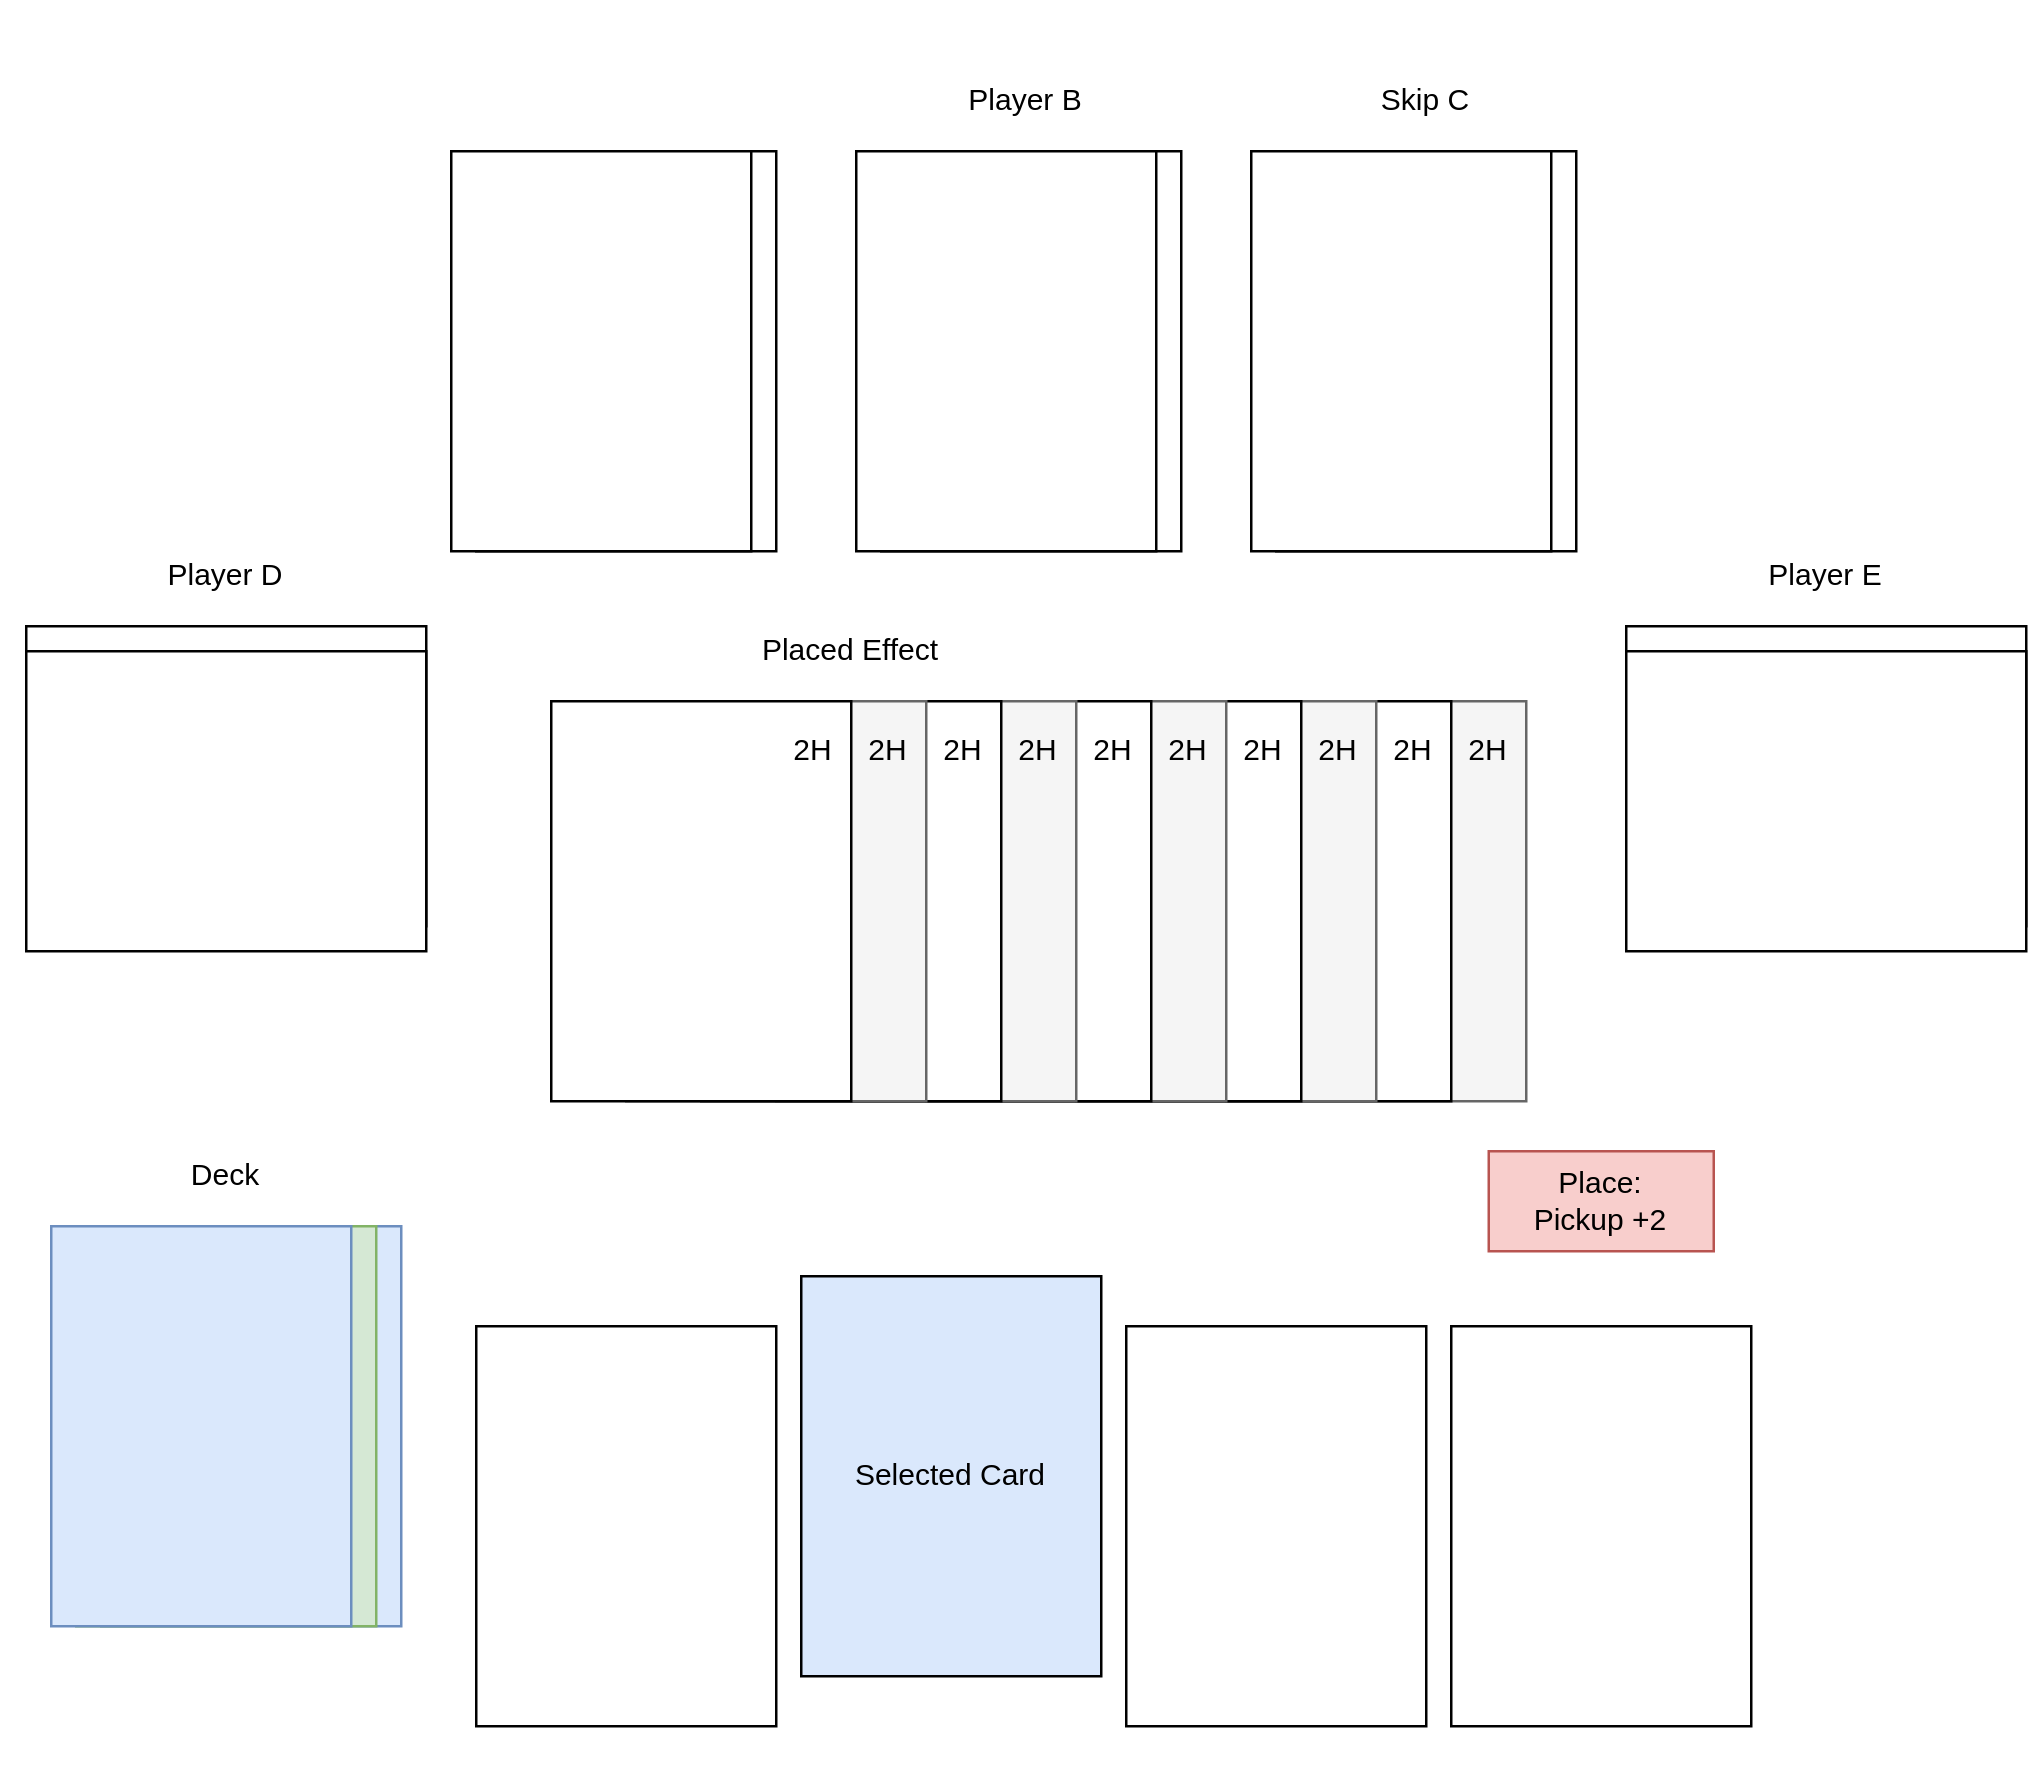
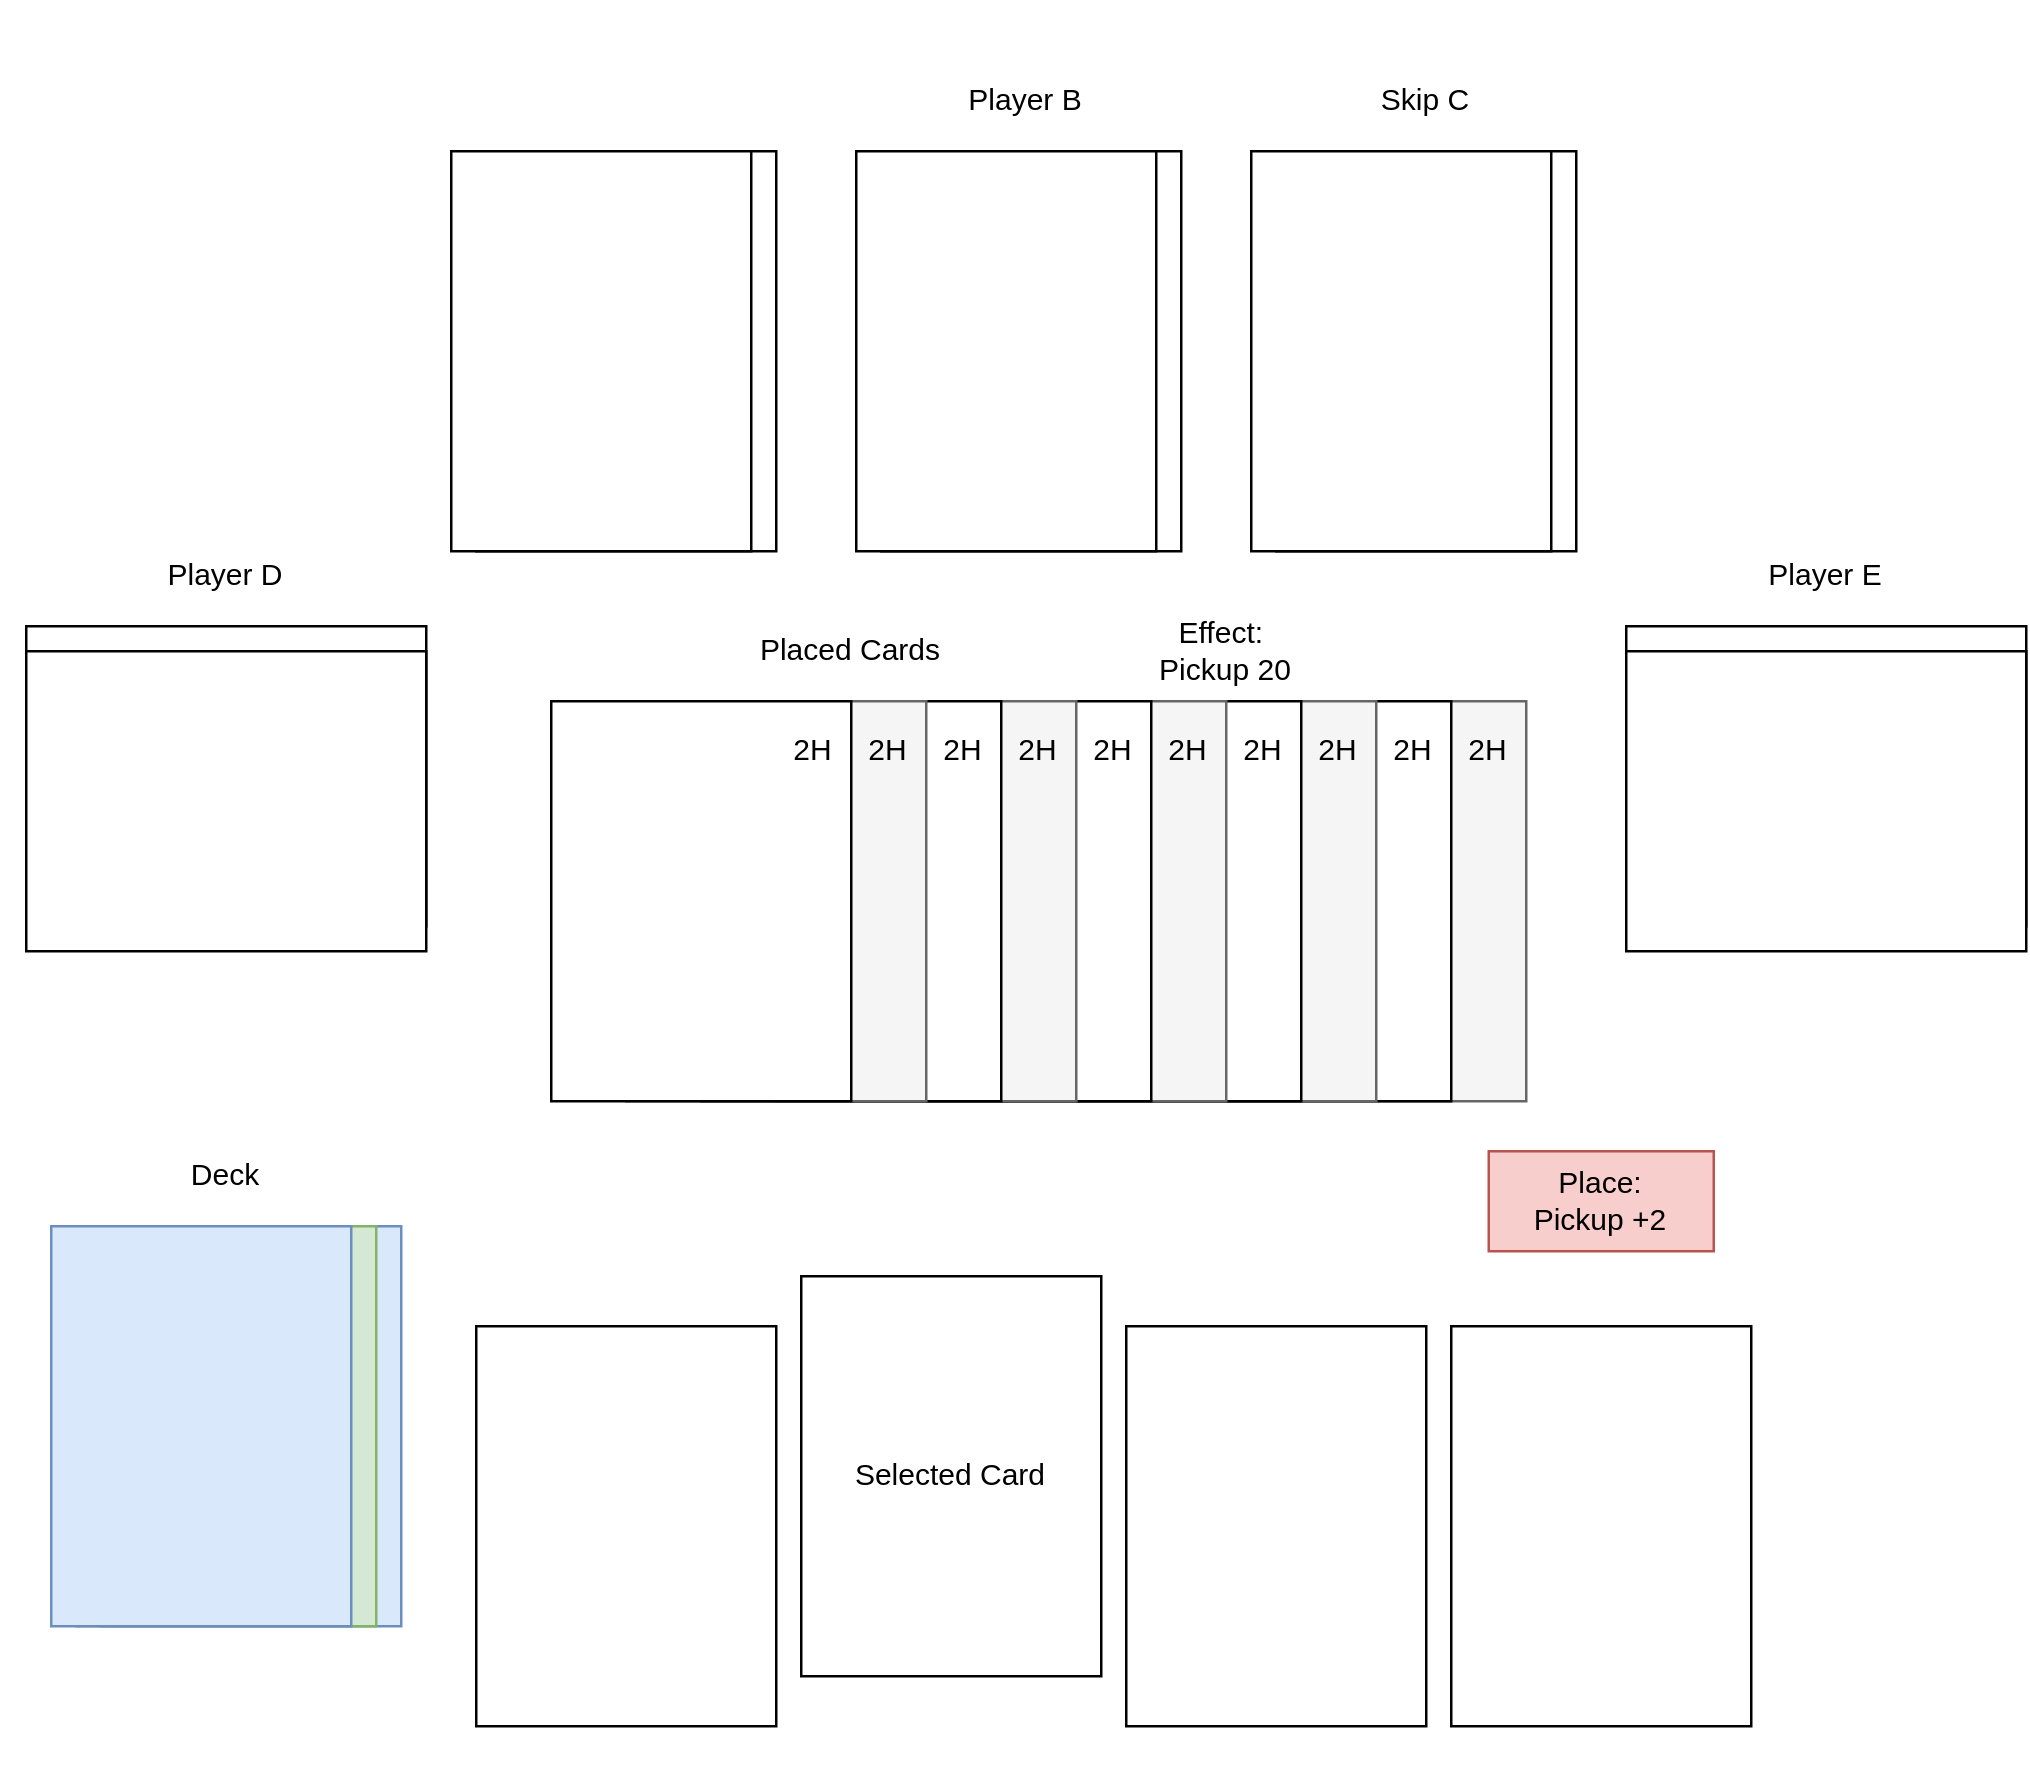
(851, 651) -> (851, 651)
none -> (1226, 651)
(951, 1476) -> (951, 1476)
